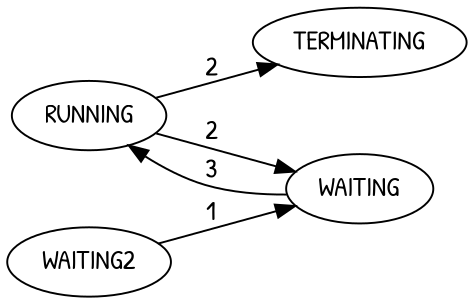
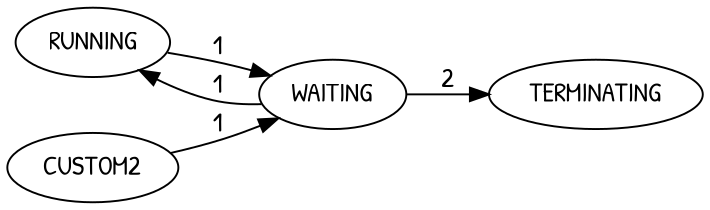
(208, 84) -> (438, 94)
(212, 132) -> (218, 47)
(212, 170) -> (218, 86)
(89, 262) -> (93, 168)
